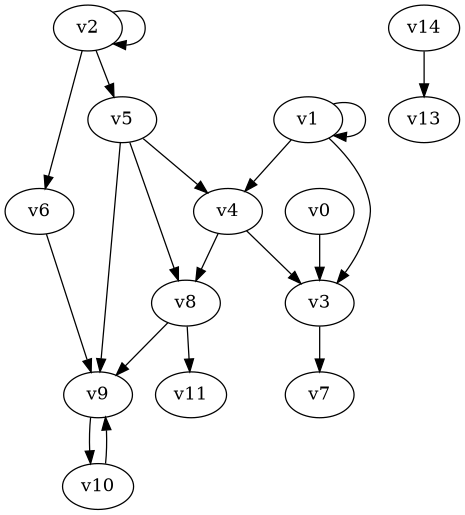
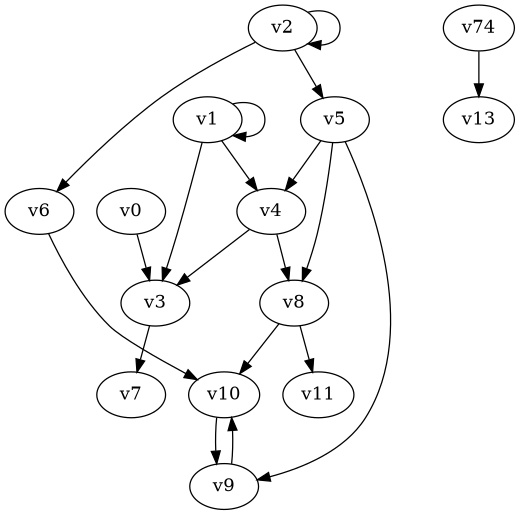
(424, 28) -> (479, 28)
(67, 297) -> (102, 318)
(147, 344) -> (263, 344)
